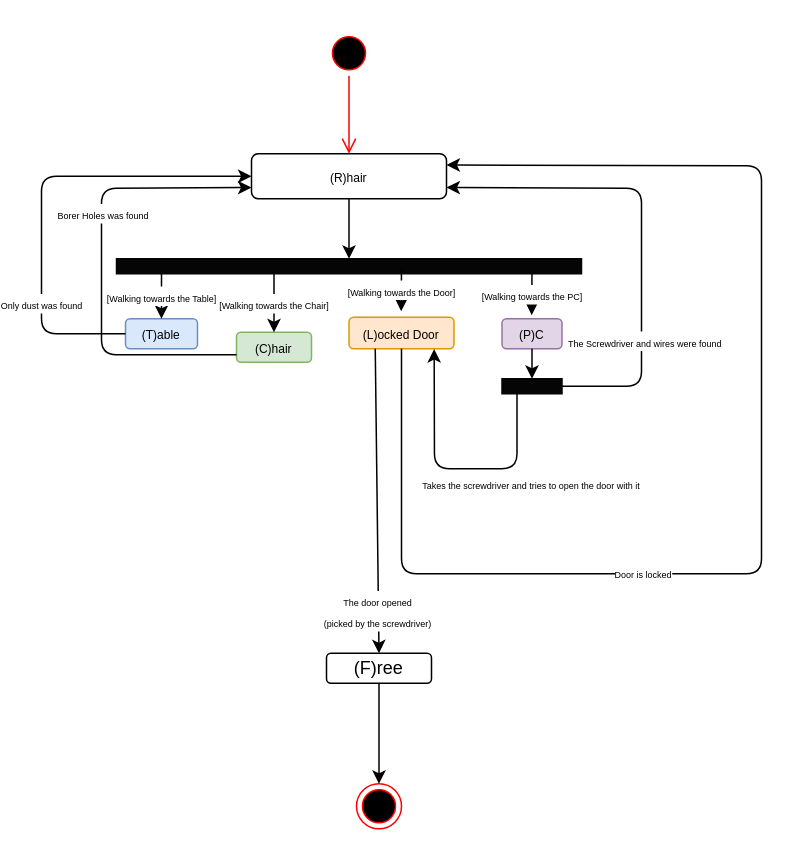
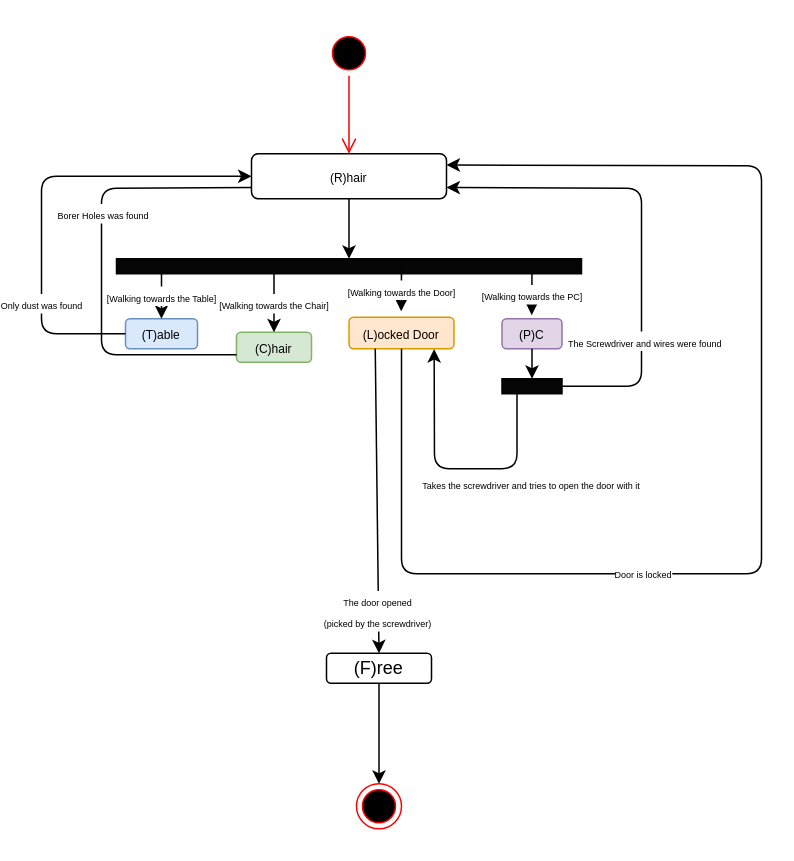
(240, 188) -> (244, 188)
